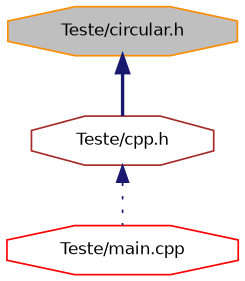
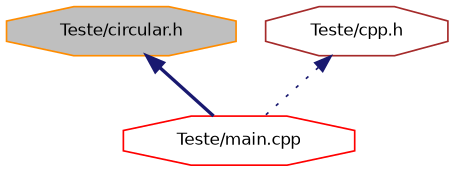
(123, 95) -> (187, 92)
